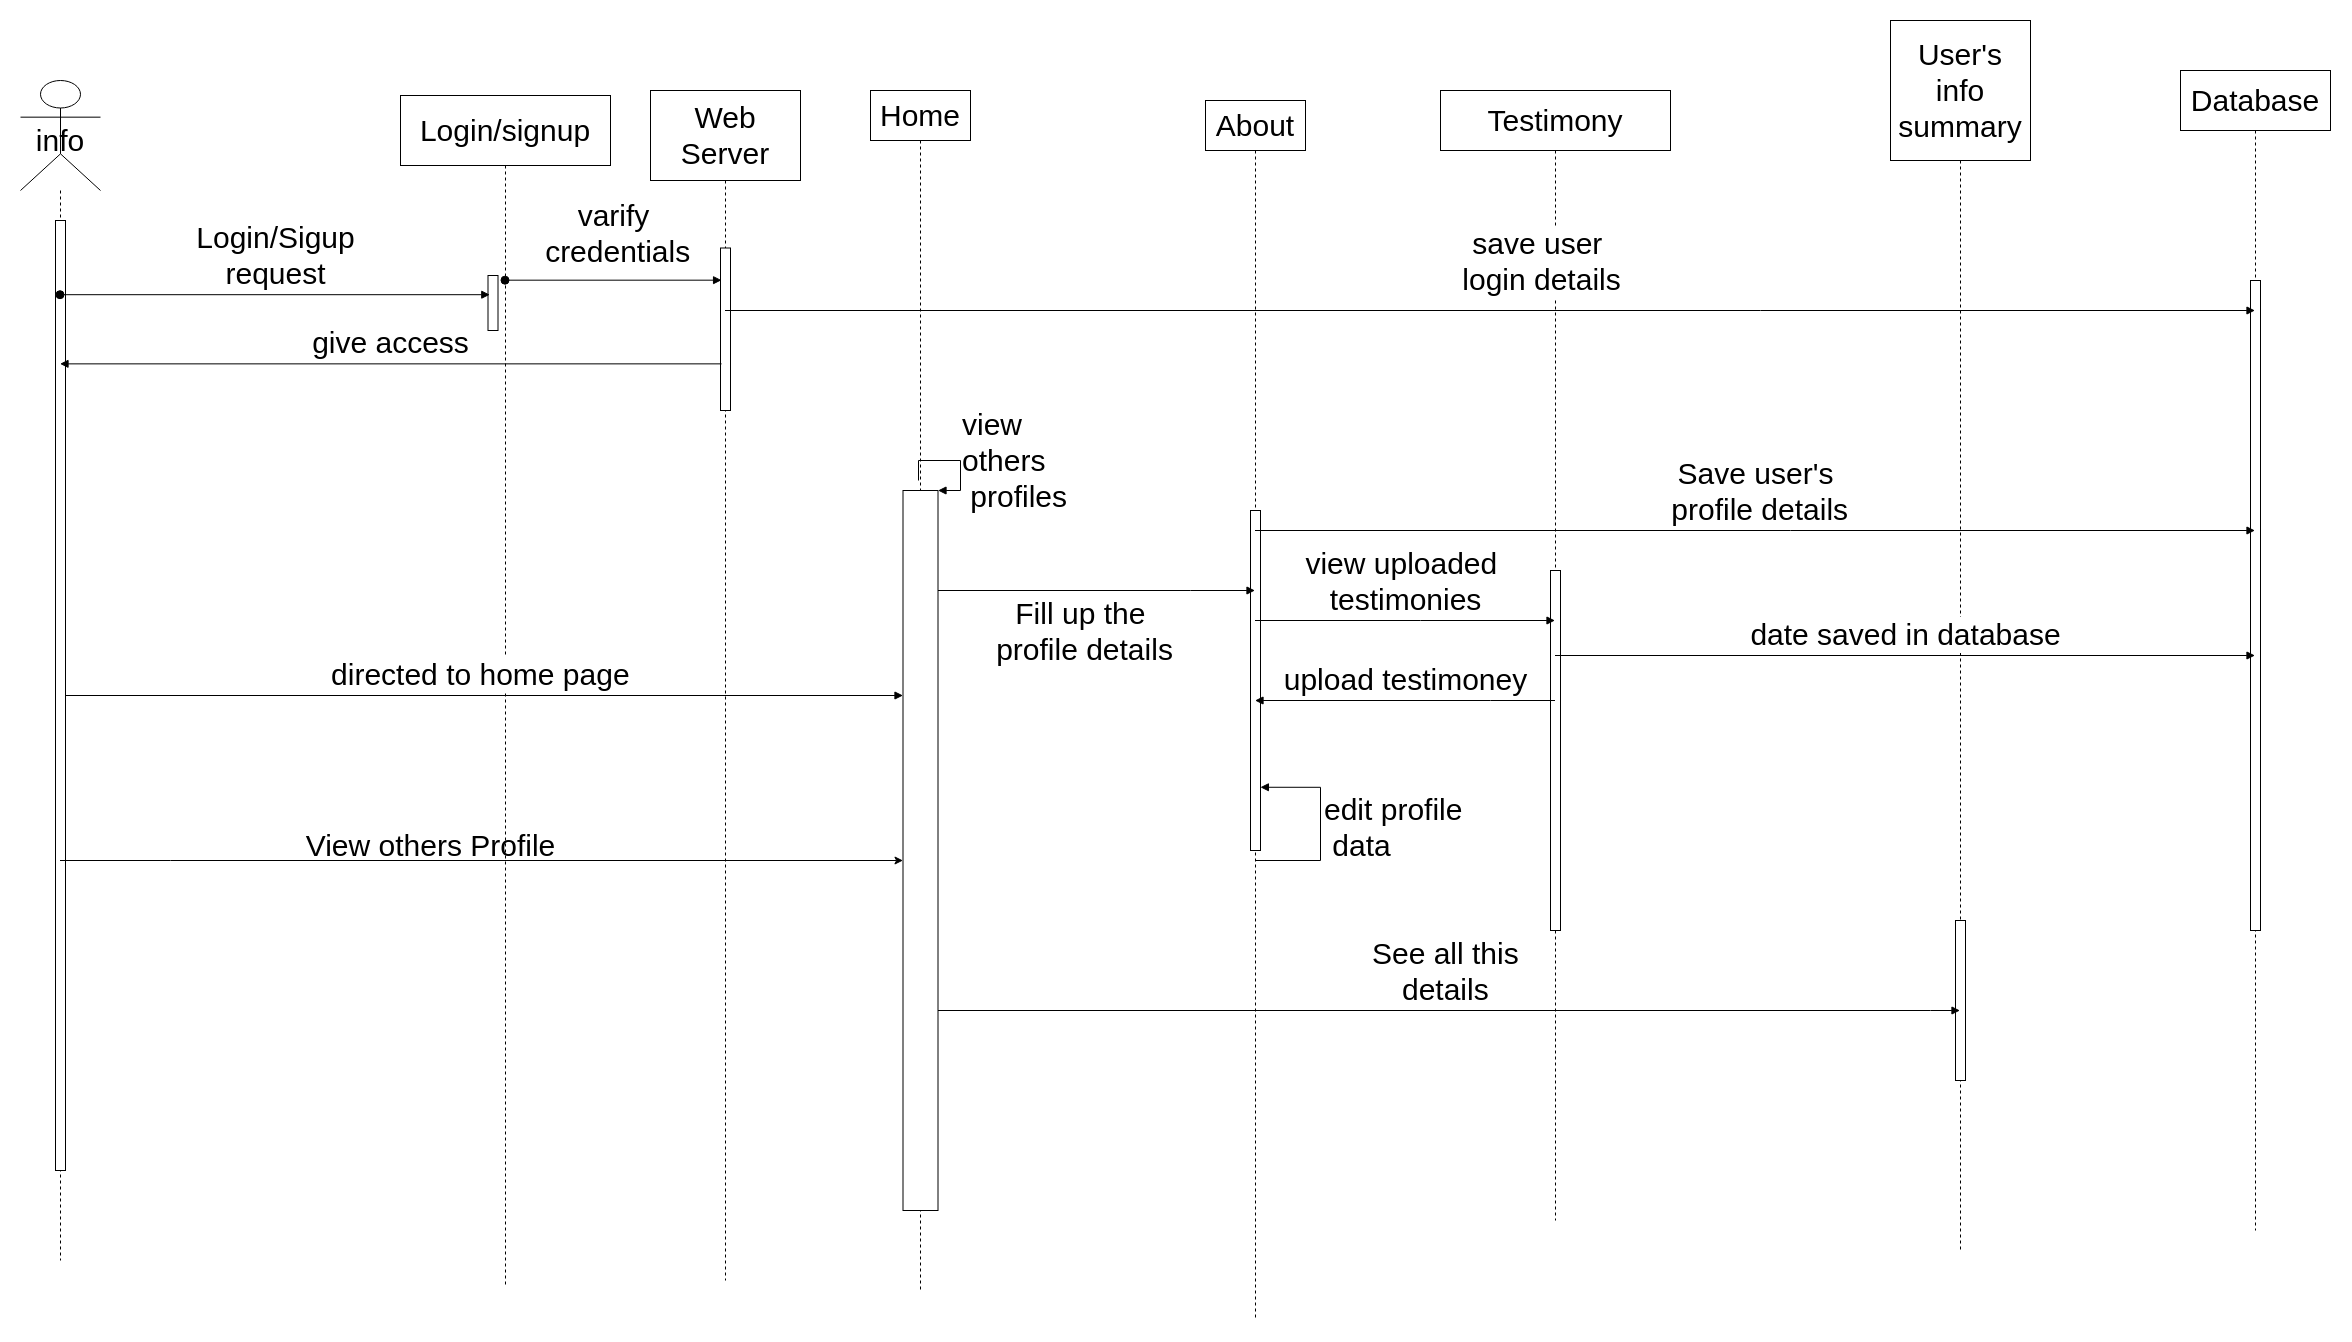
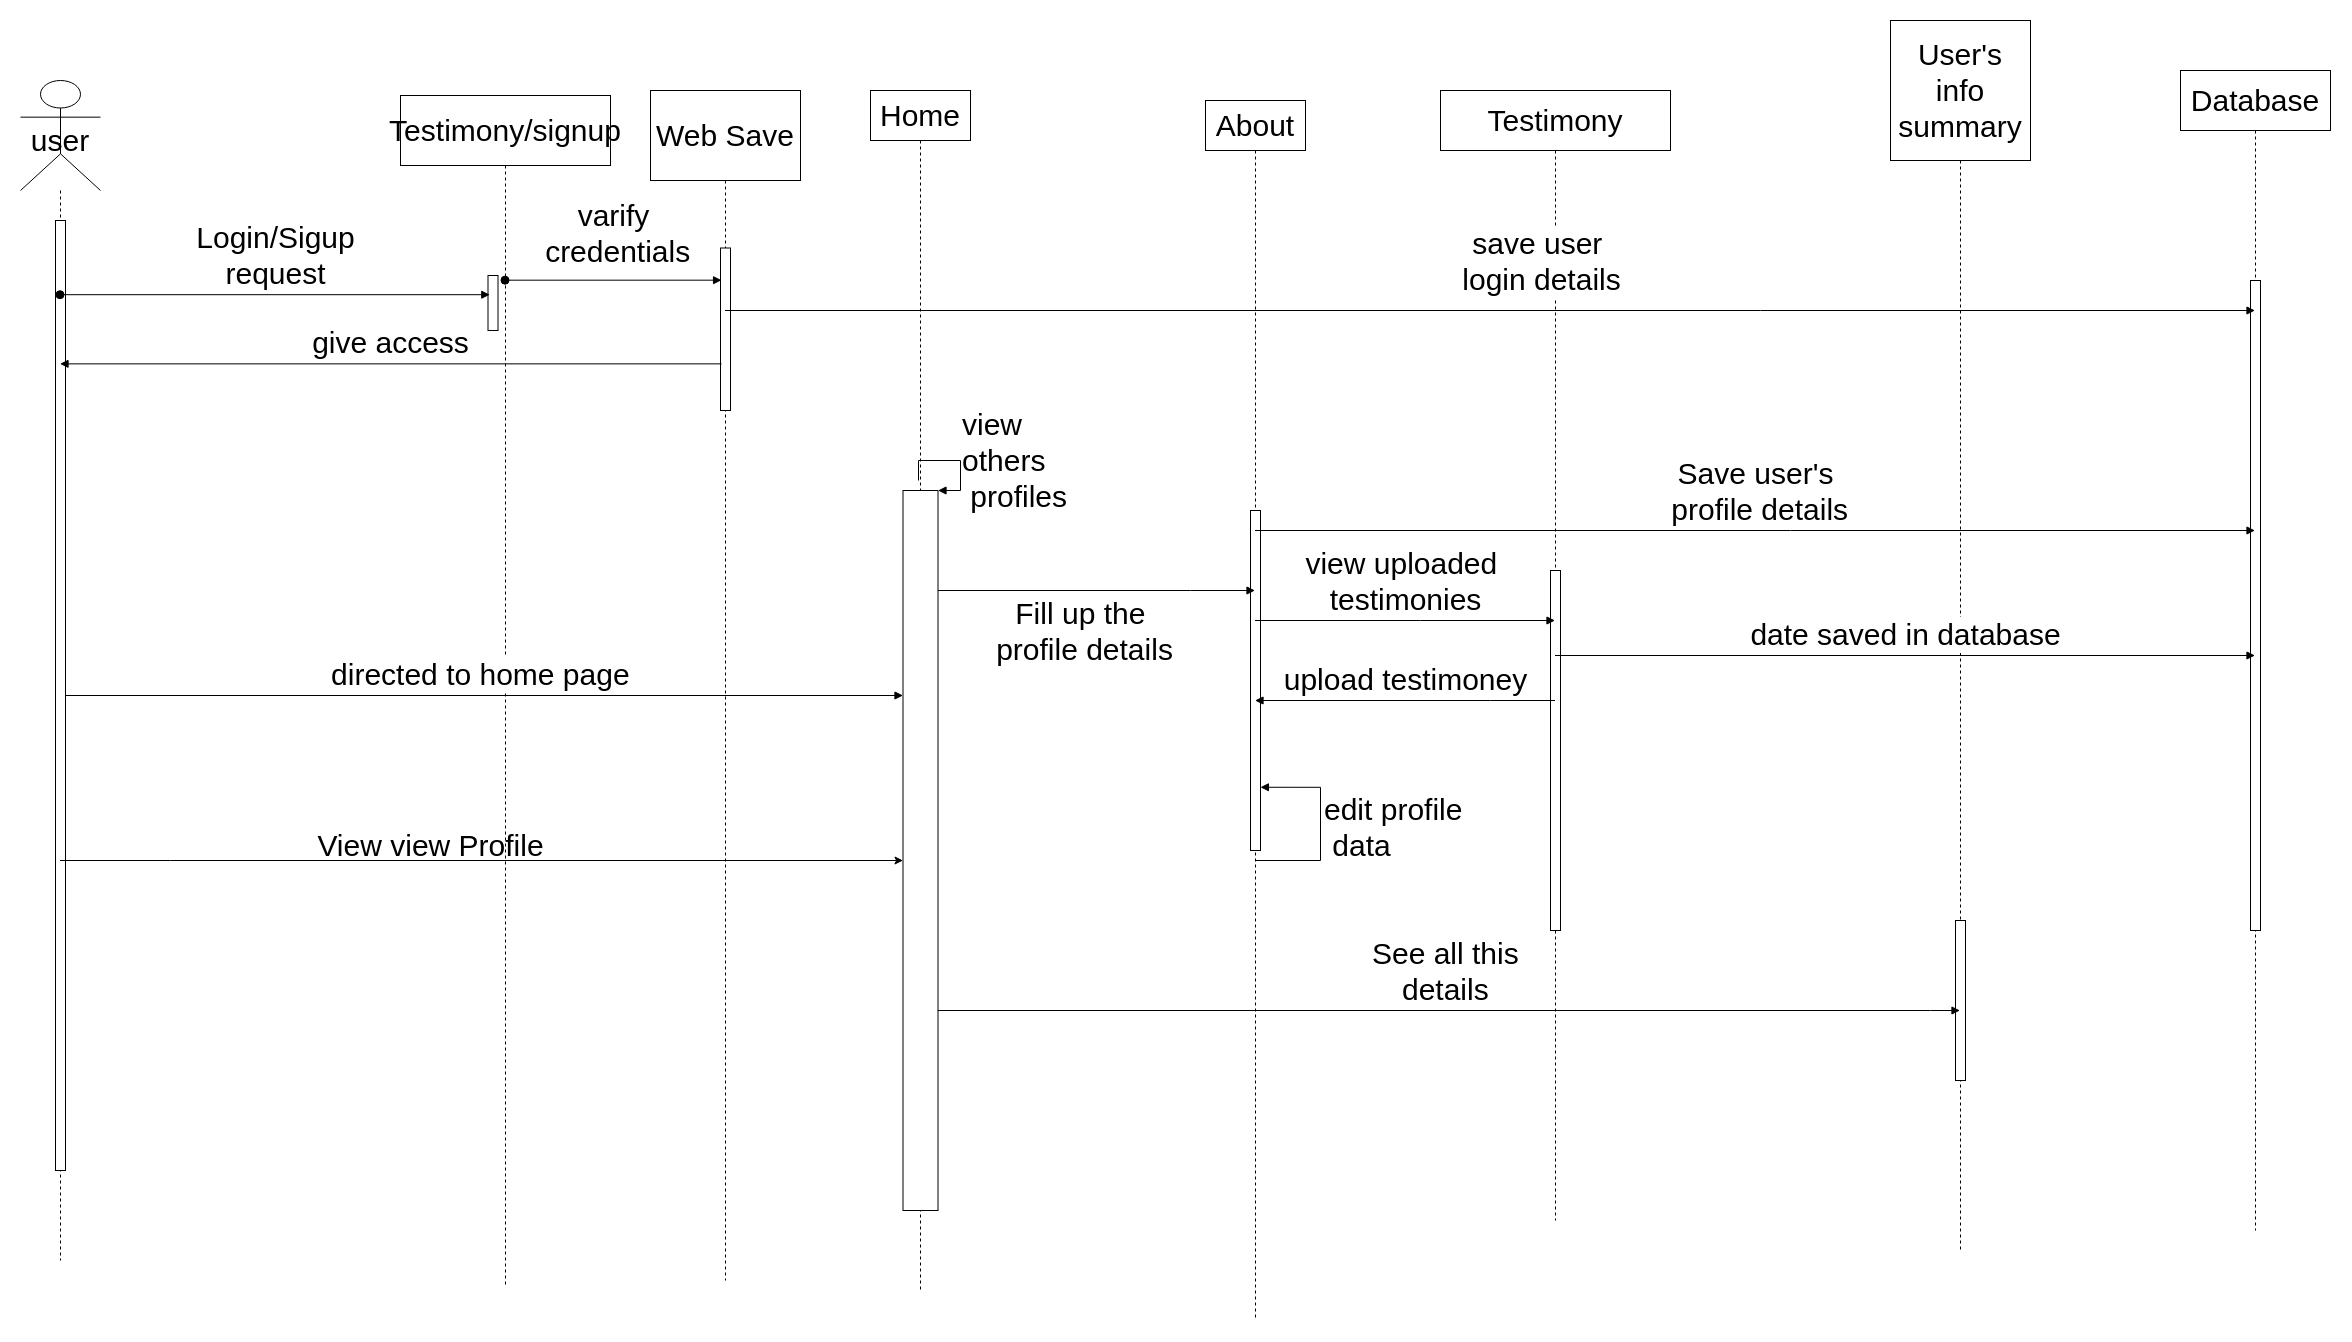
(61, 131) -> (61, 131)
(506, 131) -> (506, 131)
(726, 136) -> (726, 136)
(431, 846) -> (431, 846)
